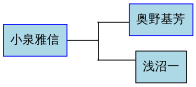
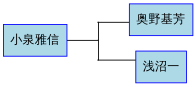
(161, 67) -> (161, 67)
